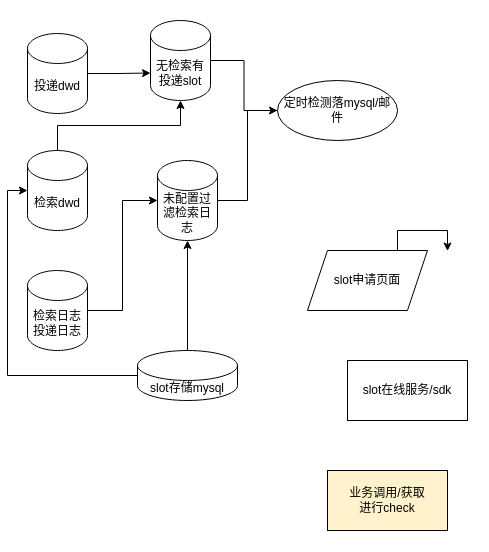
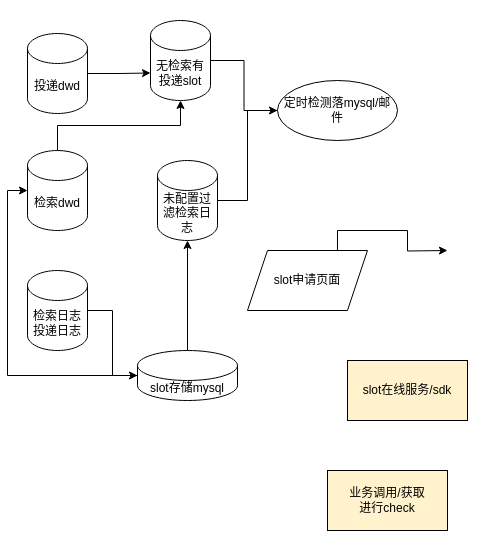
(123, 249) -> (113, 340)
(367, 281) -> (307, 281)
(408, 391) -> (408, 391)
